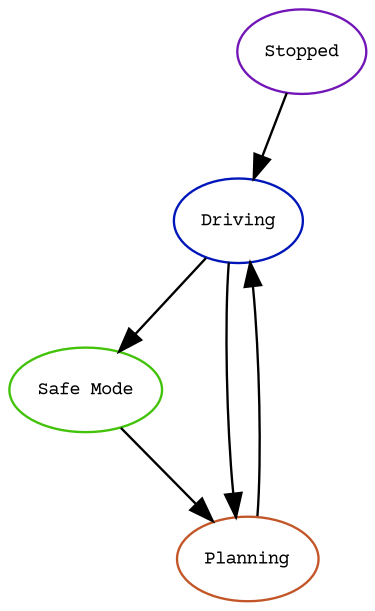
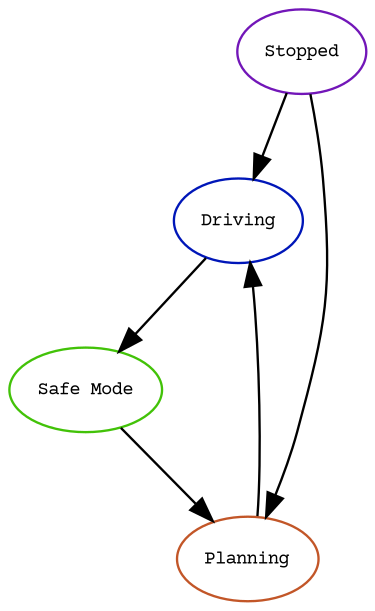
(227, 378) -> (325, 297)
